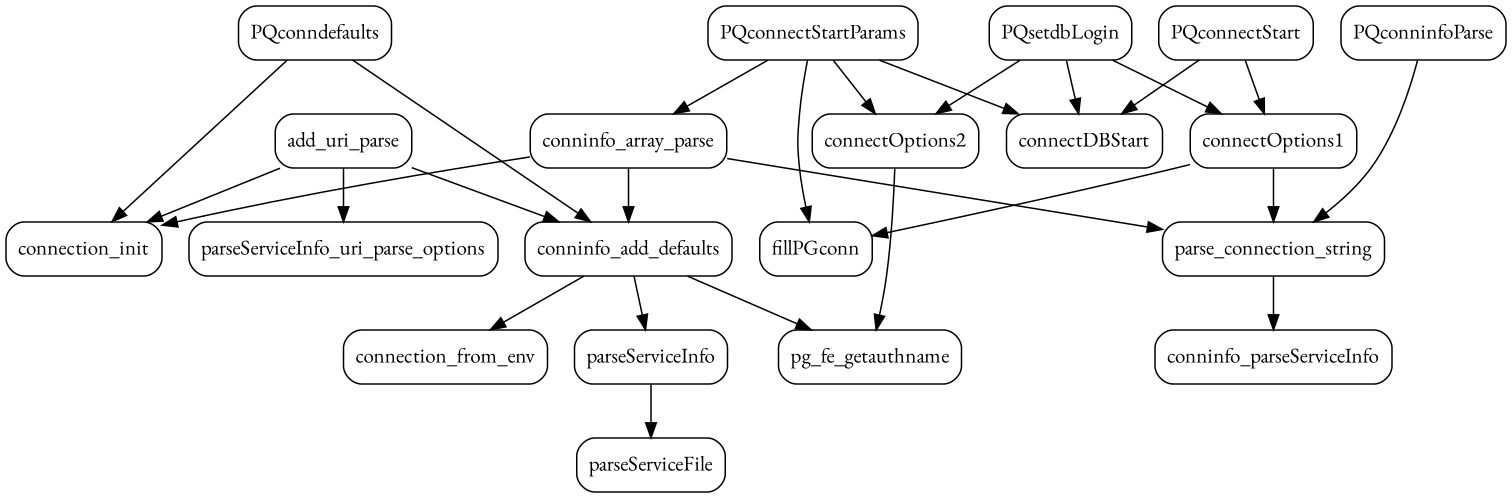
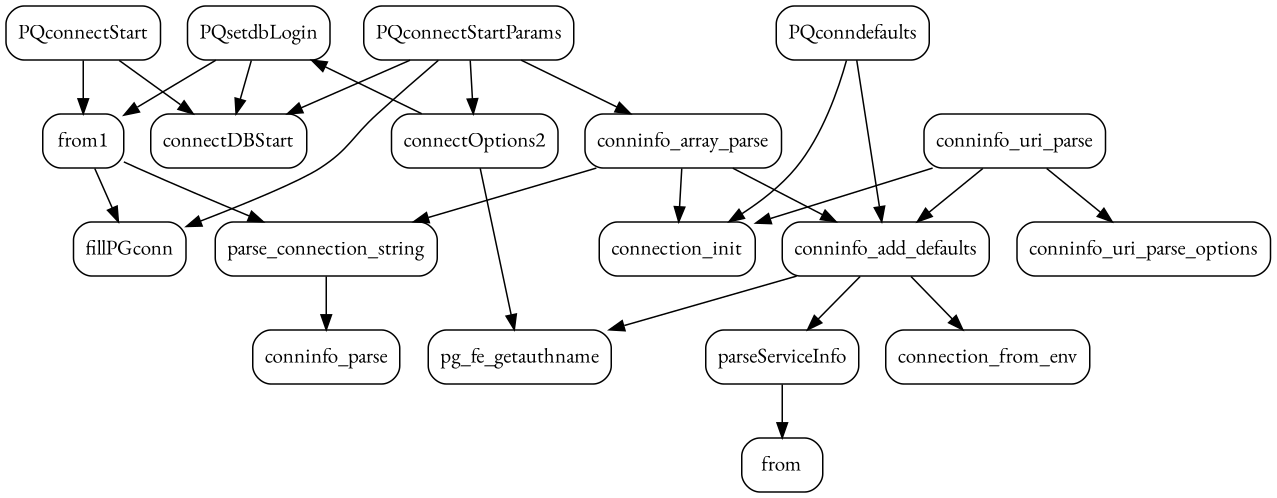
(1424, 33) -> none
(985, 83) -> (374, 90)
(344, 141) -> (1015, 141)
(1274, 141) -> (83, 141)
(344, 249) -> (1144, 249)
(1274, 357) -> (326, 357)
(651, 465) -> (782, 465)
